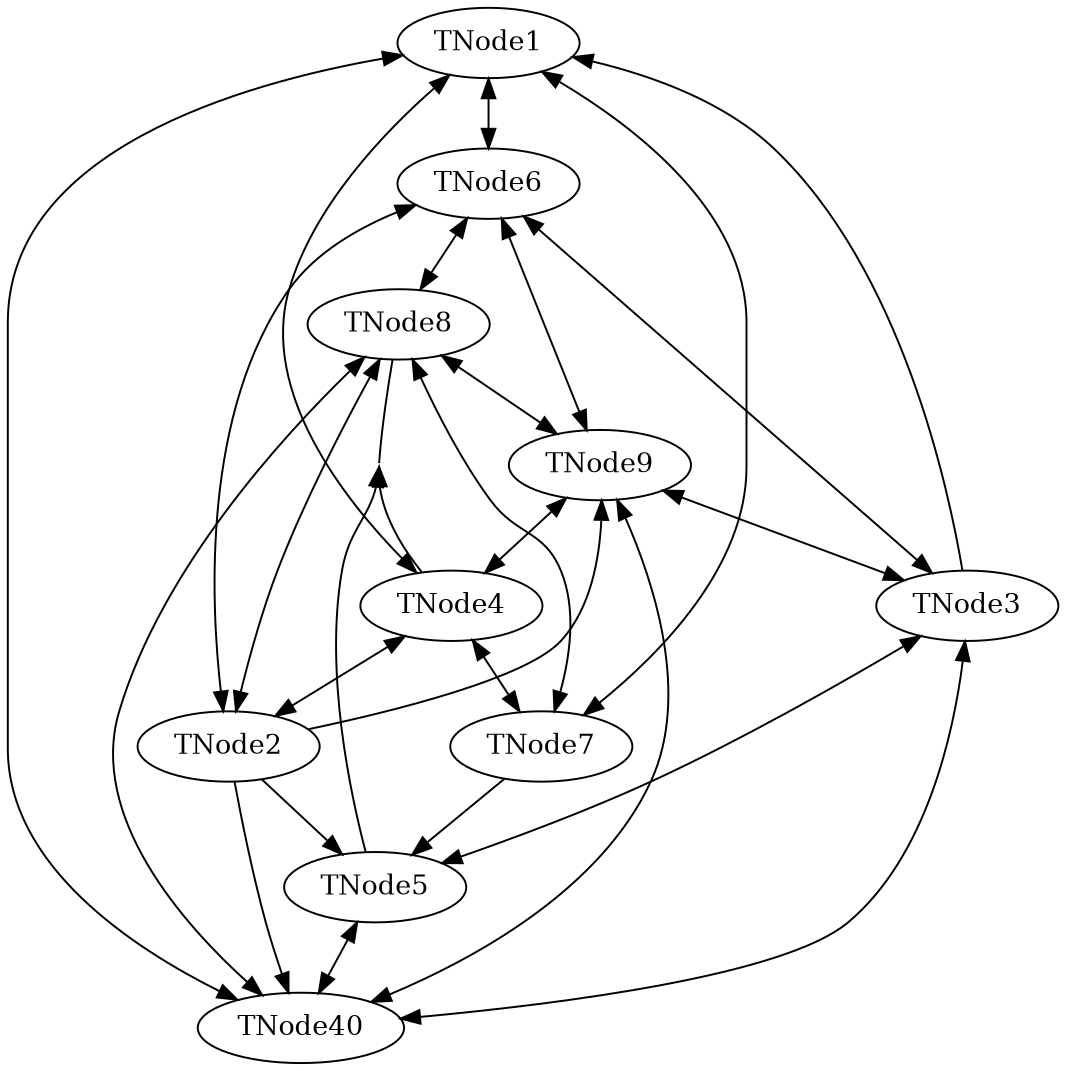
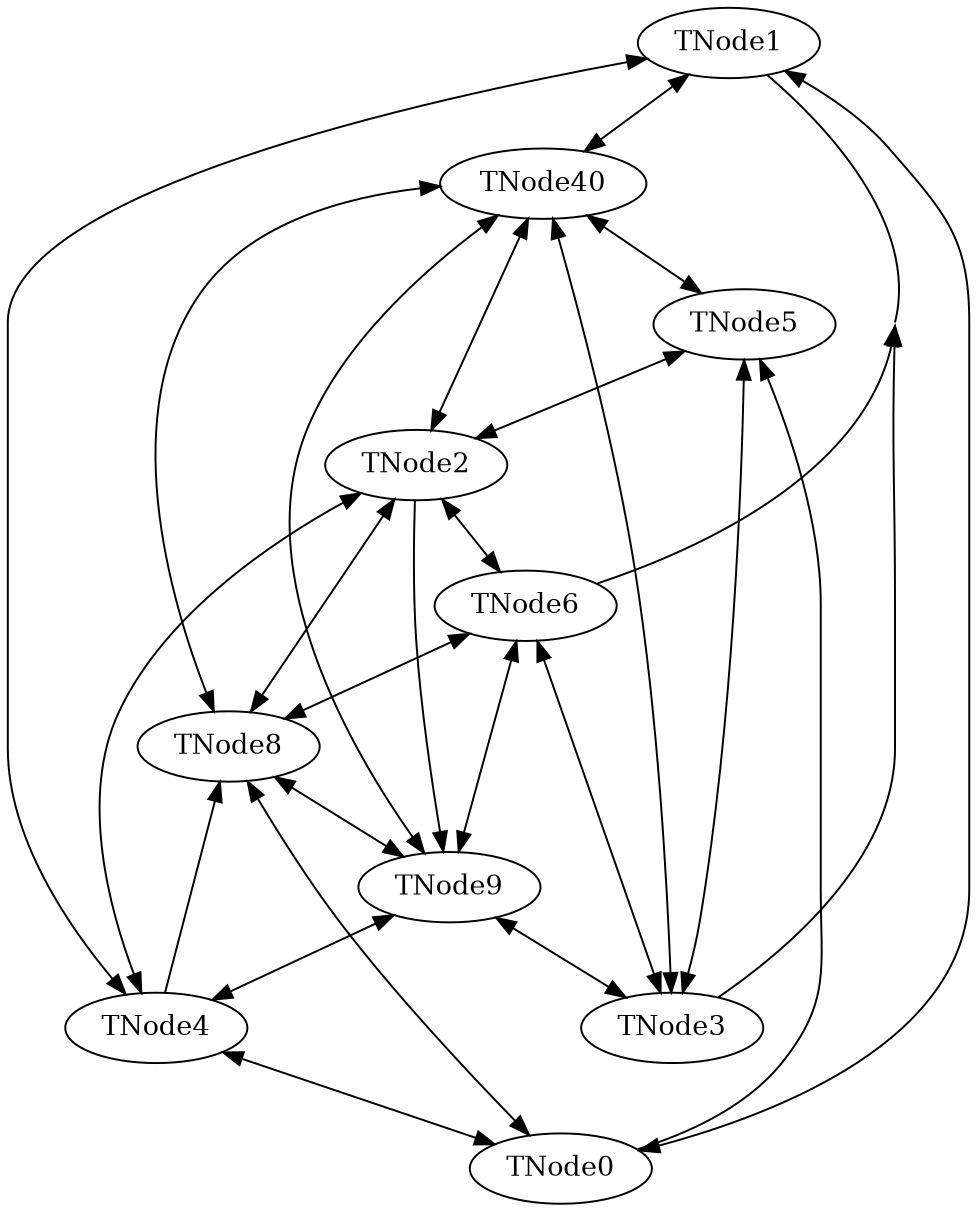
(489, 113) -> none
none -> (480, 324)
(336, 658) -> (580, 395)
(541, 746) -> (561, 1169)
